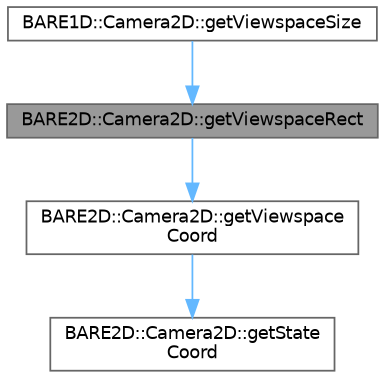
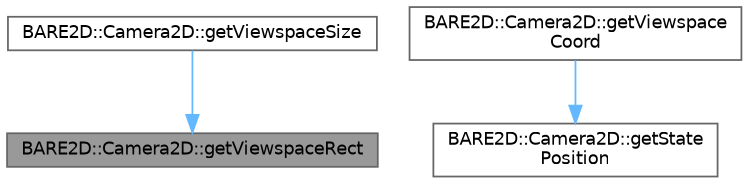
(192, 24) -> (192, 34)
(192, 161) -> none
(192, 344) -> (575, 150)
